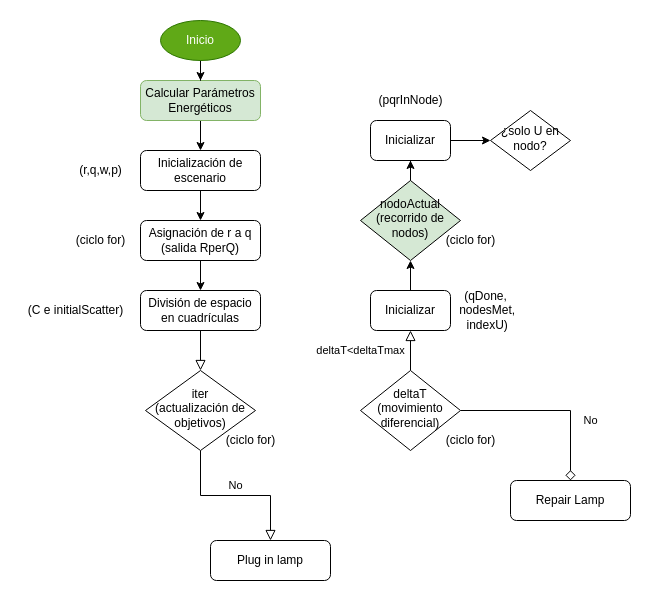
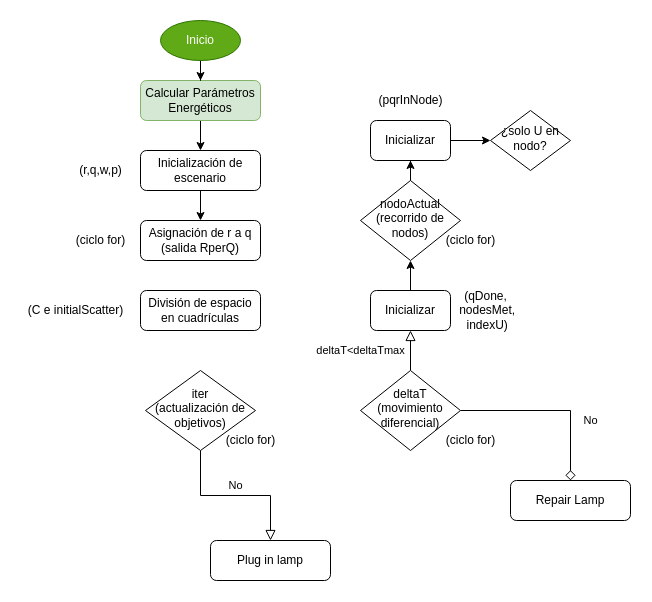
(411, 221) -> (411, 221)
(201, 280) -> none
(201, 345) -> none
